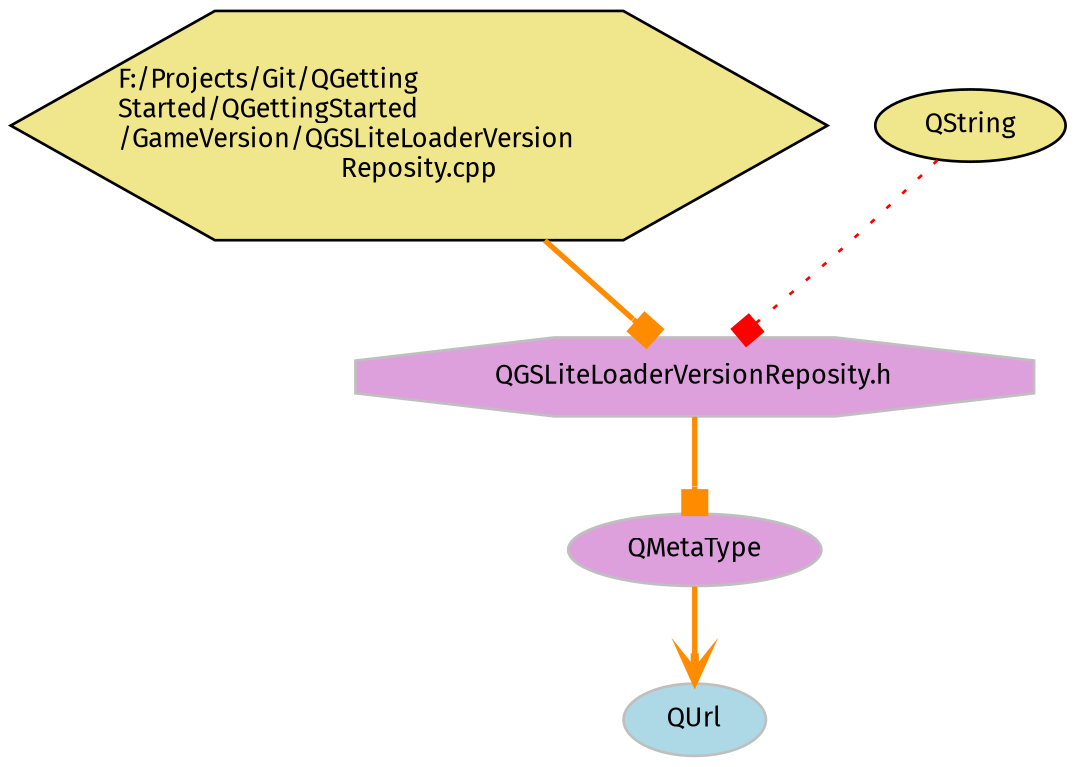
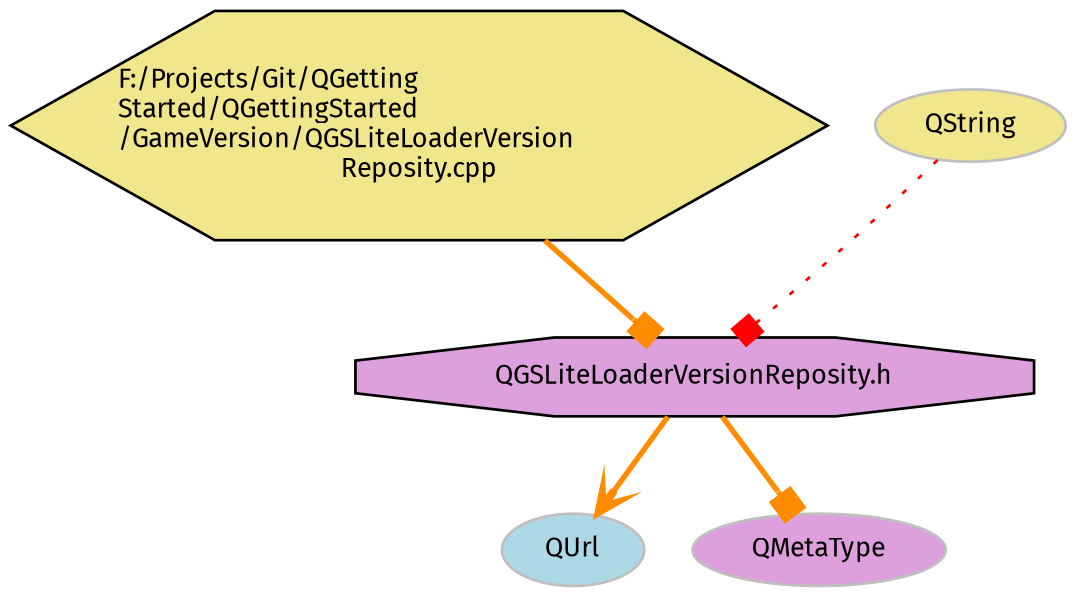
(970, 126) -> (970, 126)
(695, 377) -> (695, 377)
(695, 621) -> (640, 455)
